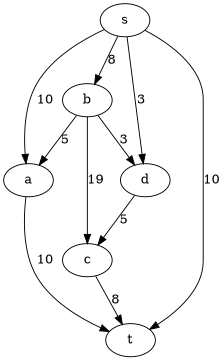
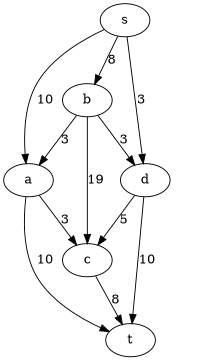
(65, 140) -> (65, 140)
(203, 174) -> (138, 256)
none -> (55, 217)
